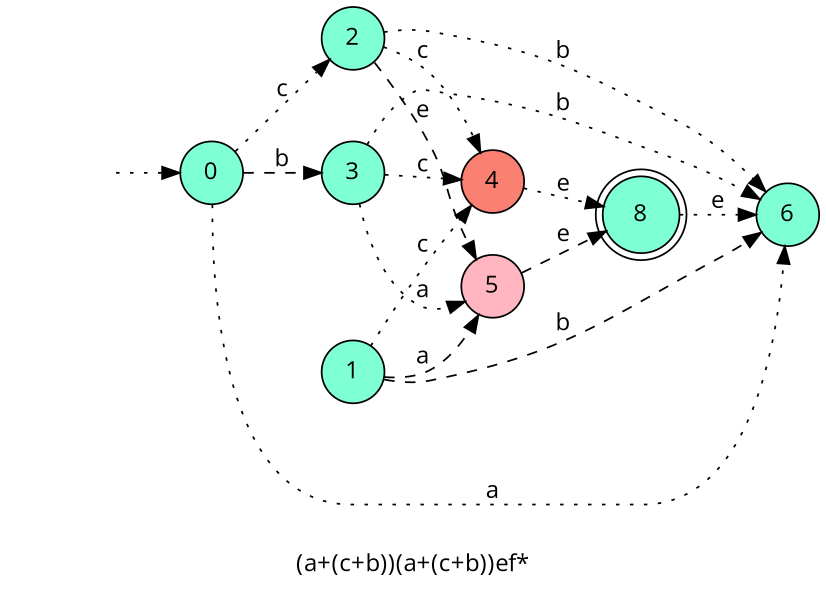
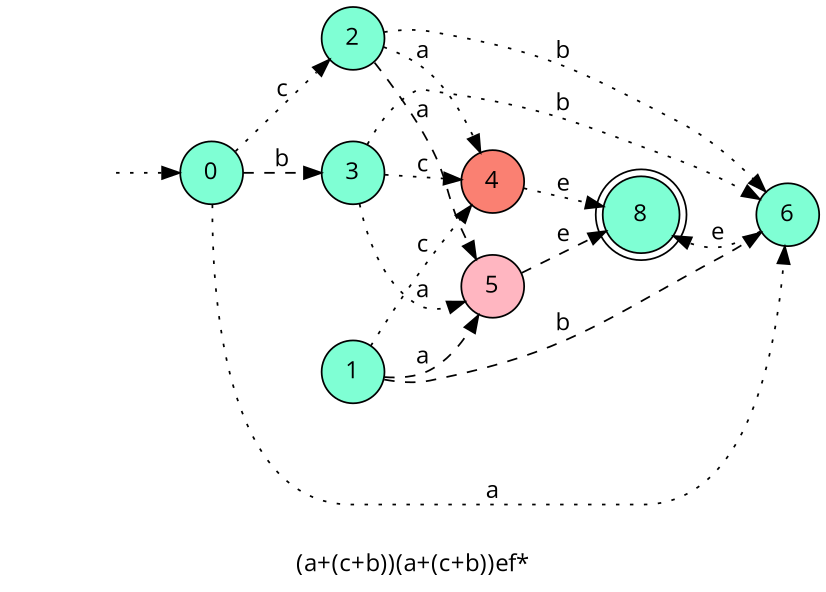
(423, 52) -> (423, 52)
(423, 111) -> (423, 111)
(709, 215) -> (716, 247)
